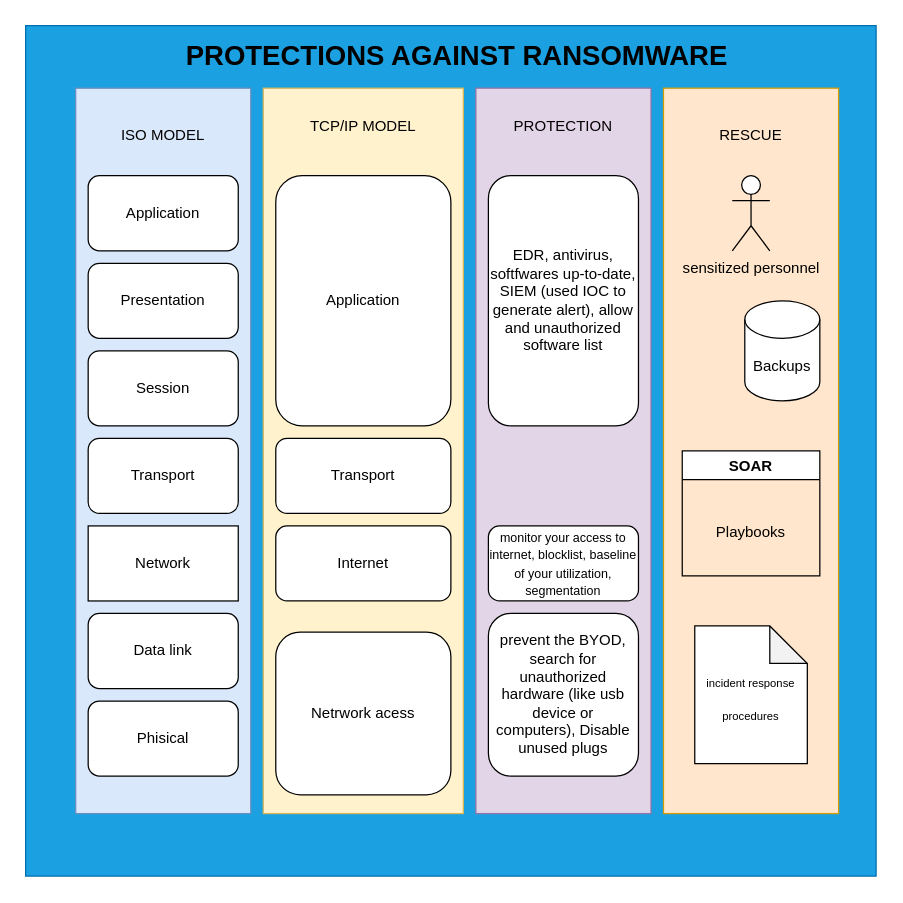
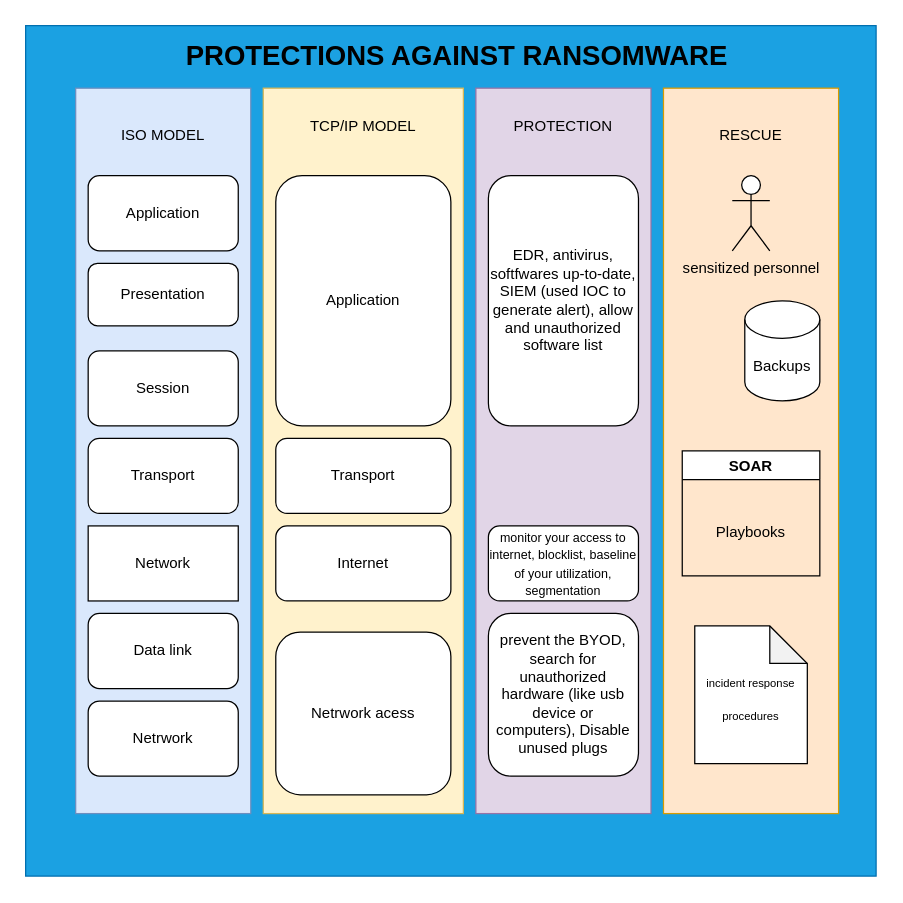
(163, 301) -> (163, 294)
(163, 738) -> (163, 738)
